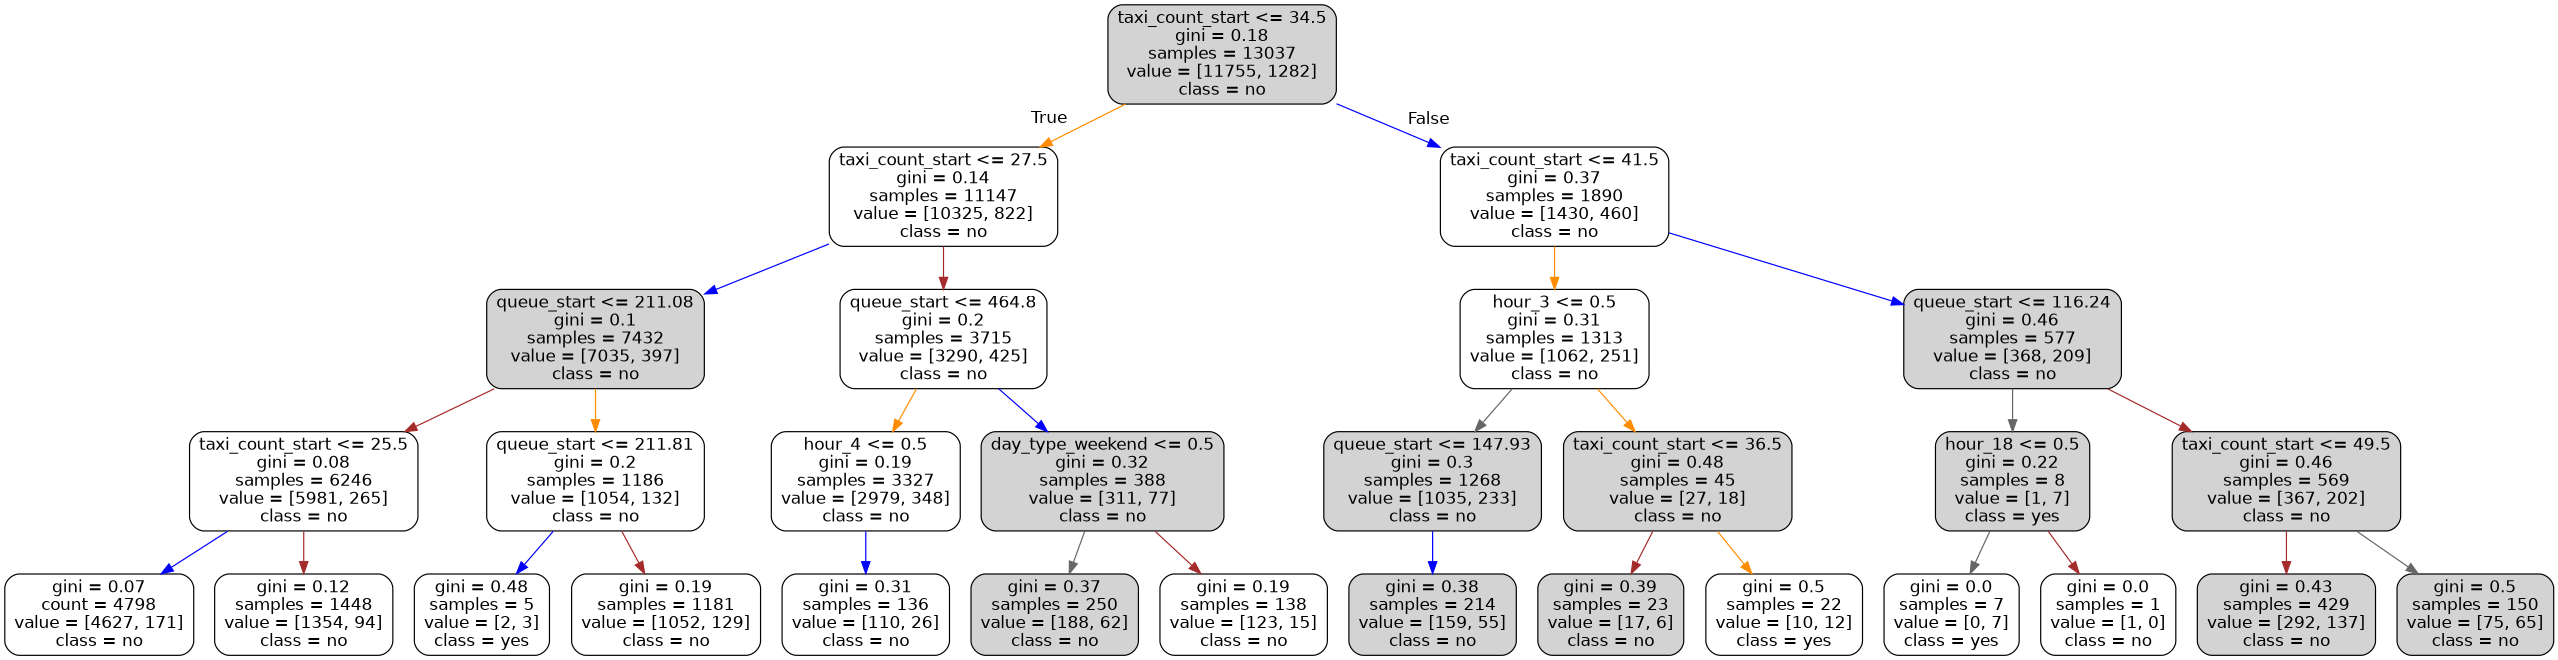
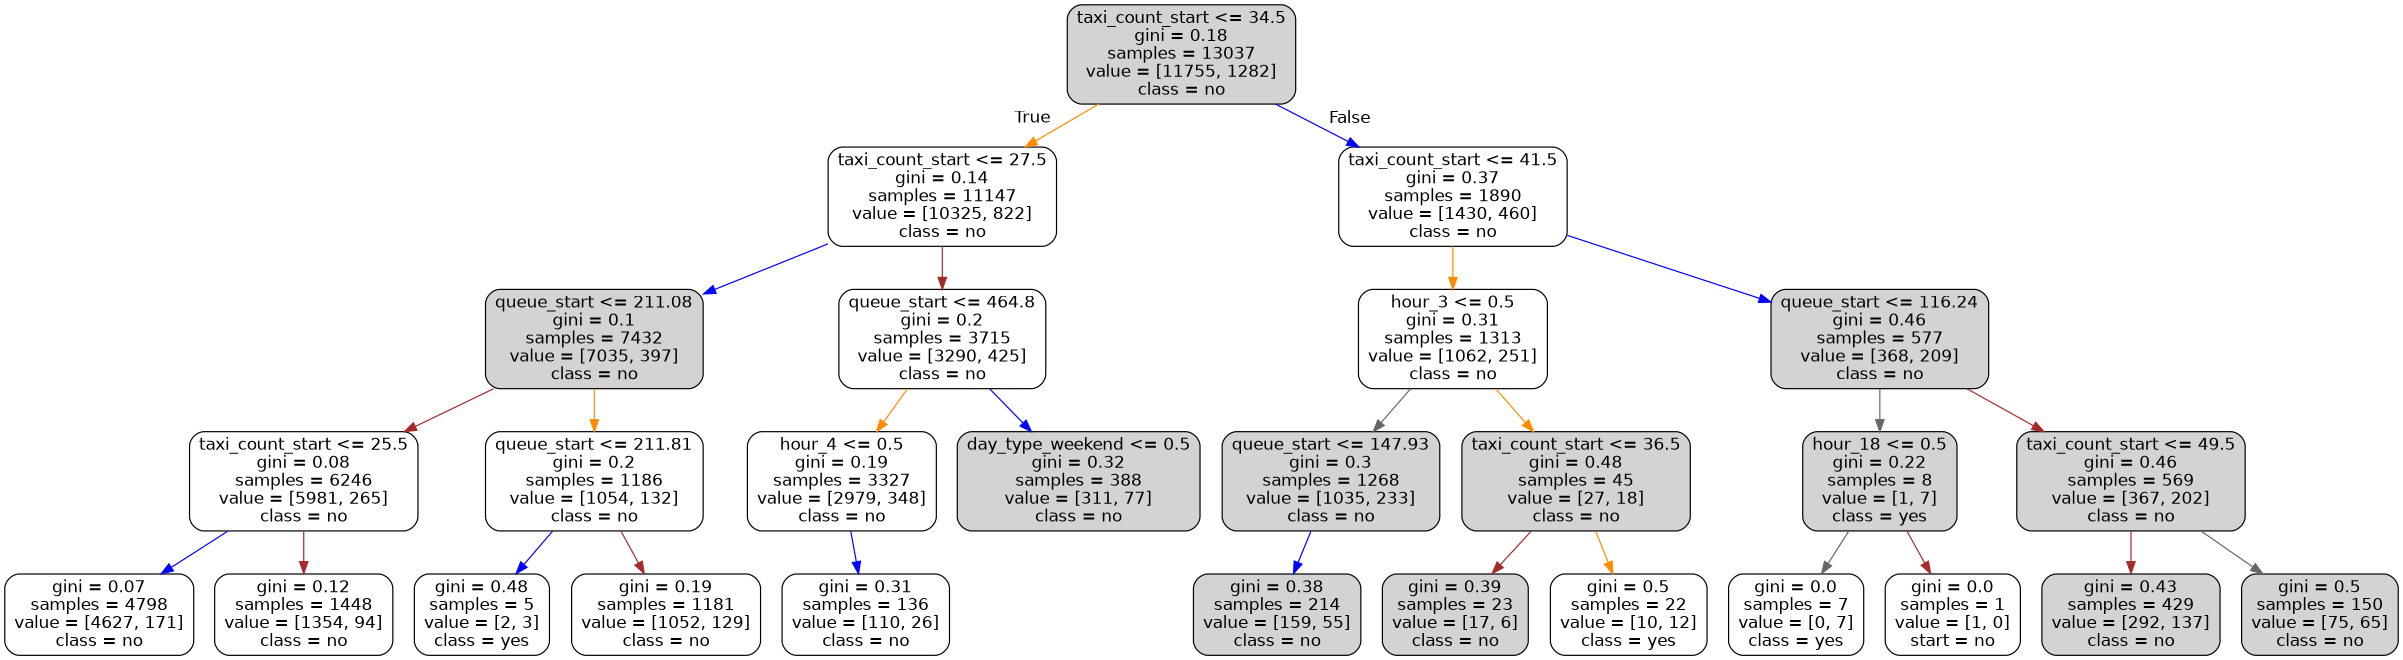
(99, 615) -> (99, 615)
(1055, 615) -> none
(1244, 615) -> none
(2108, 615) -> (1953, 615)
